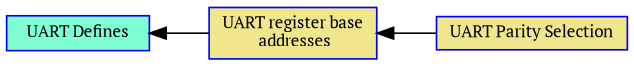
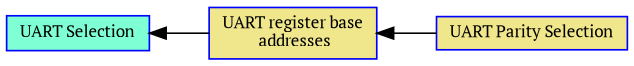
(78, 33) -> (78, 33)
